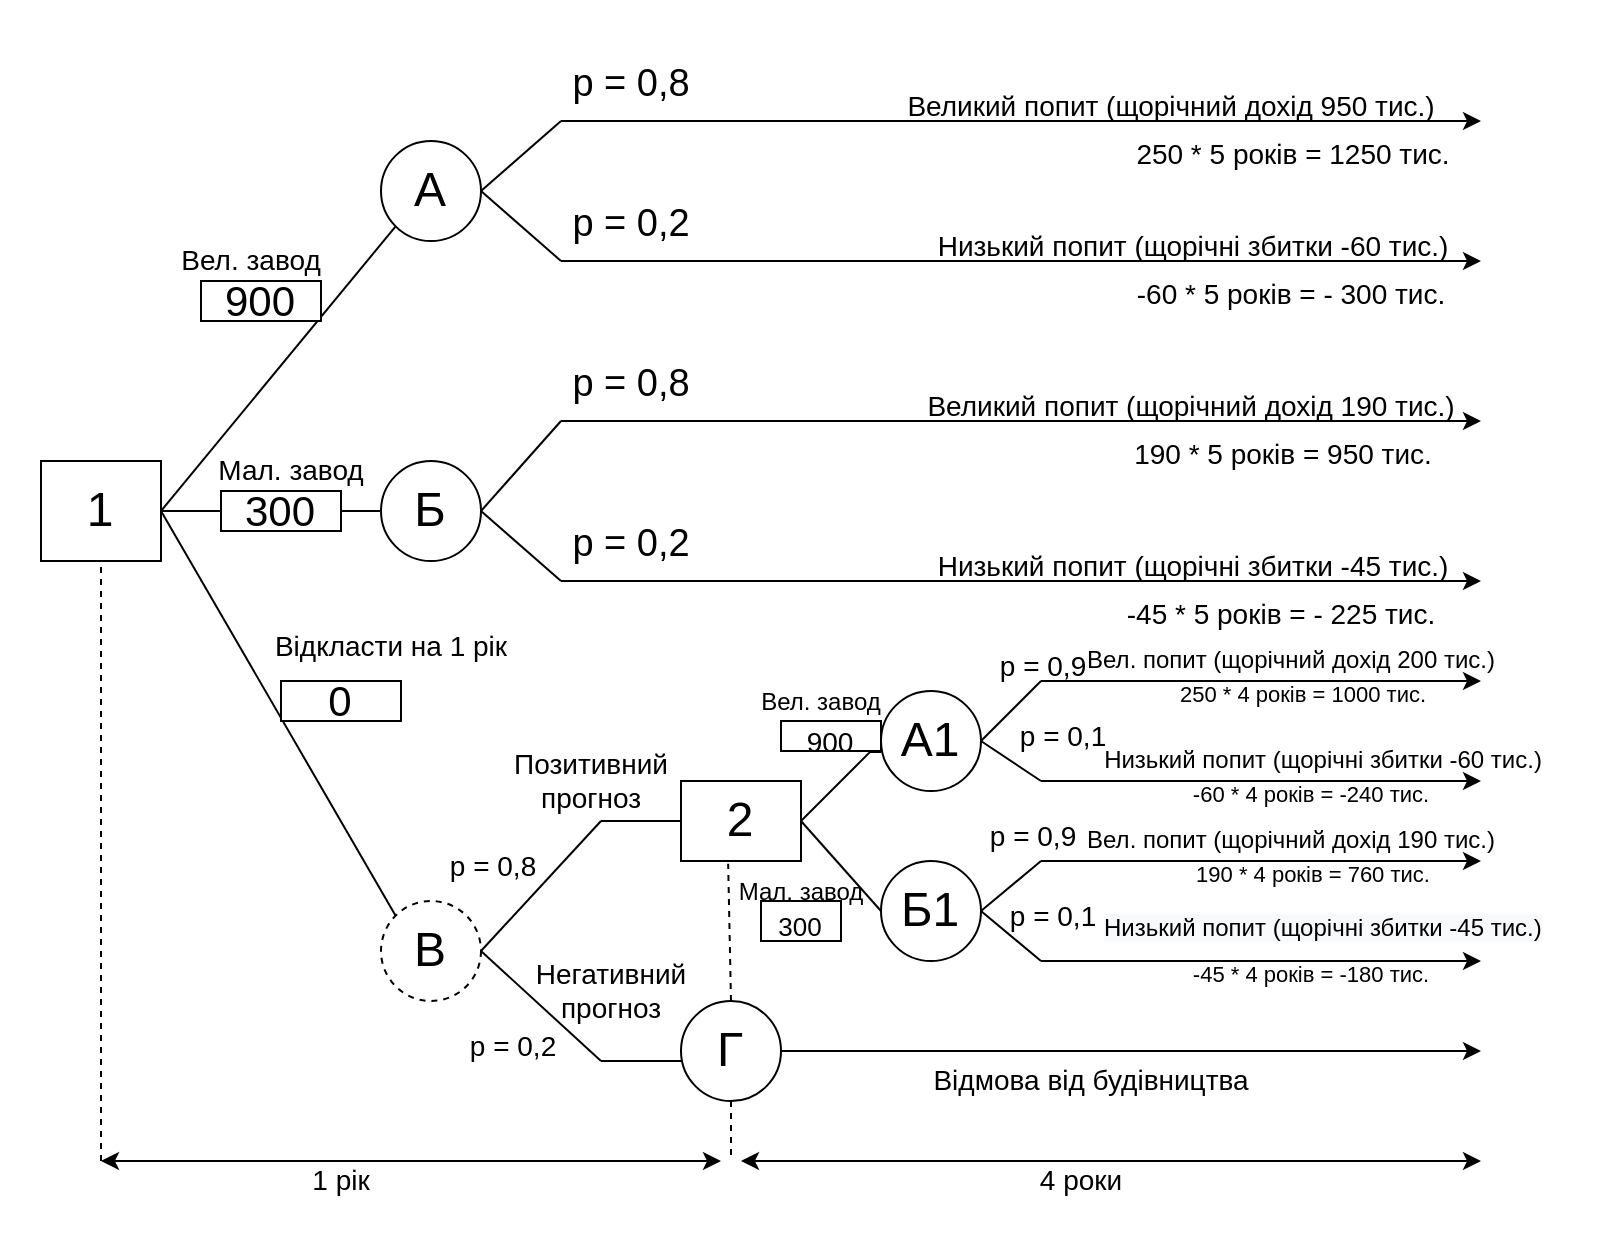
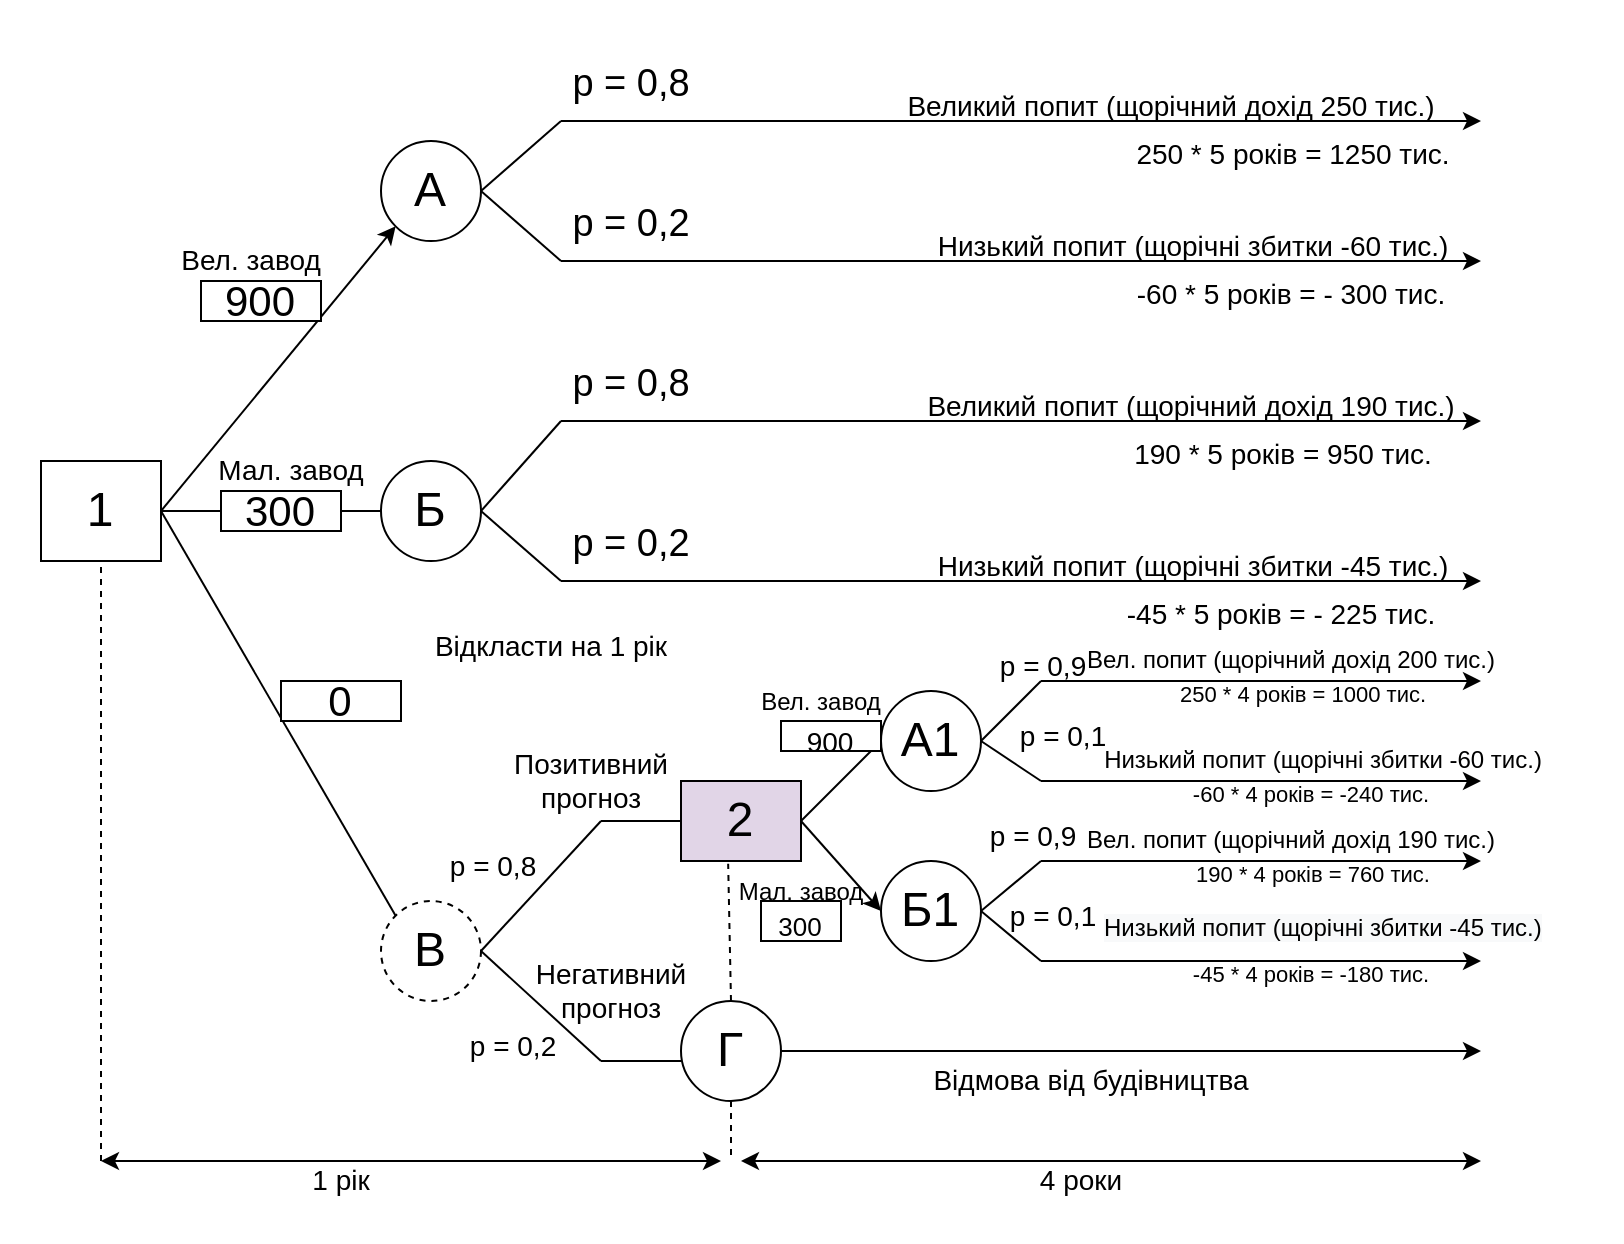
(1172, 101) -> (1172, 101)
(391, 233) -> (386, 238)
(391, 641) -> (551, 641)
(869, 753) -> (870, 752)
(741, 821) -> (741, 821)
(874, 904) -> (871, 900)
